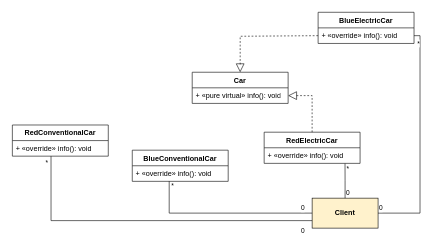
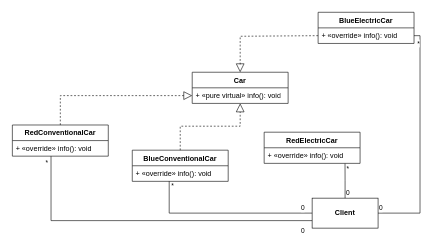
none -> (108, 96)
(312, 105) -> none
none -> (205, 126)
(345, 213) -> (345, 213)
